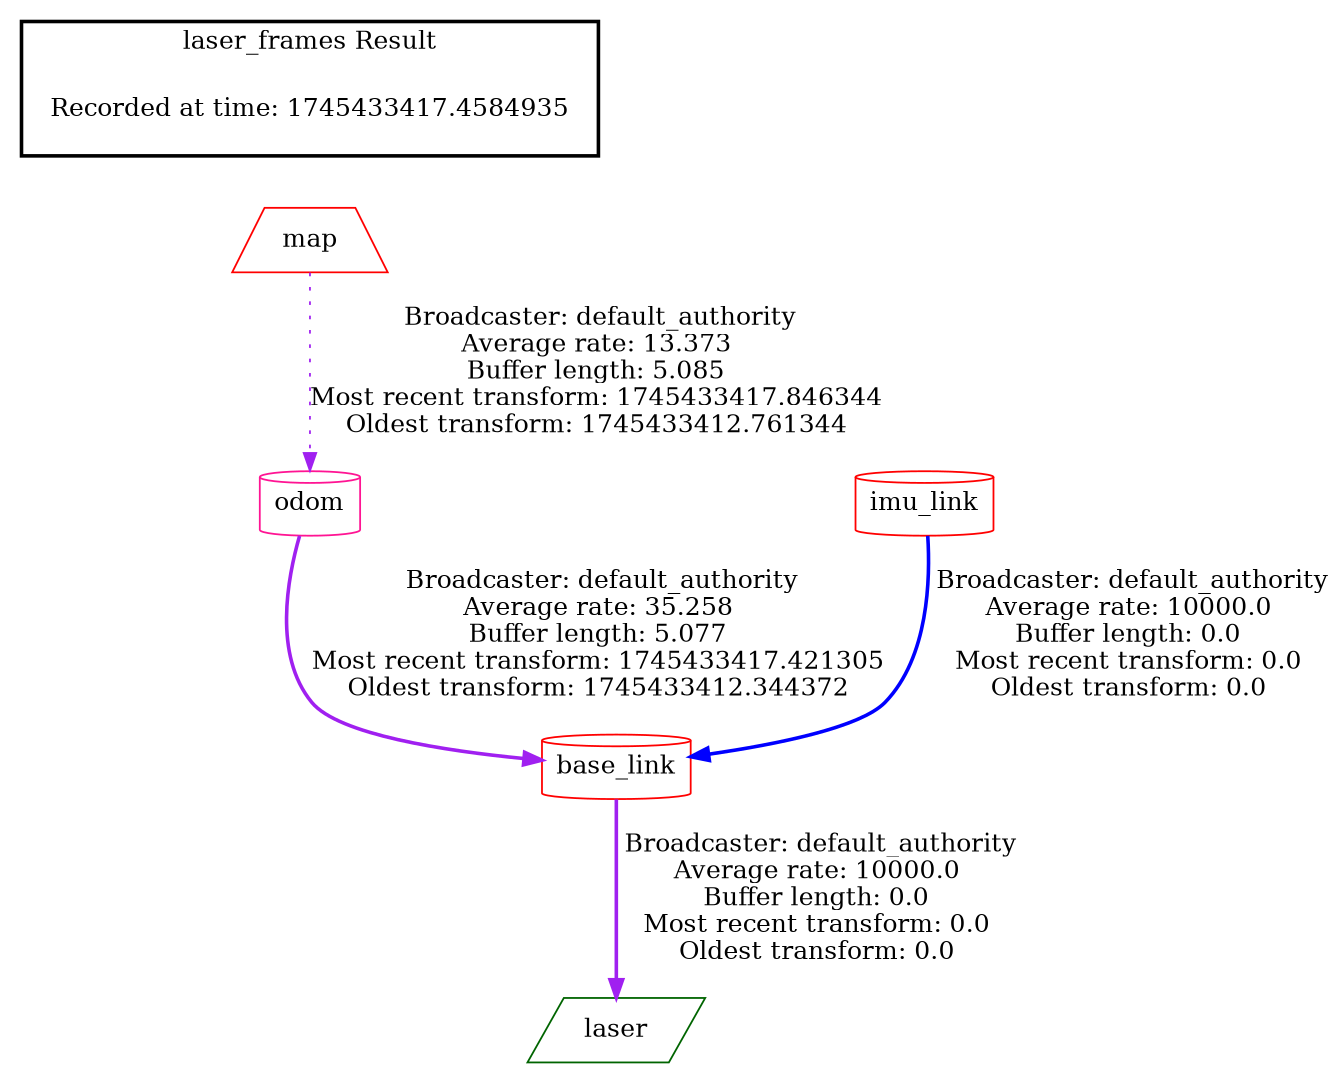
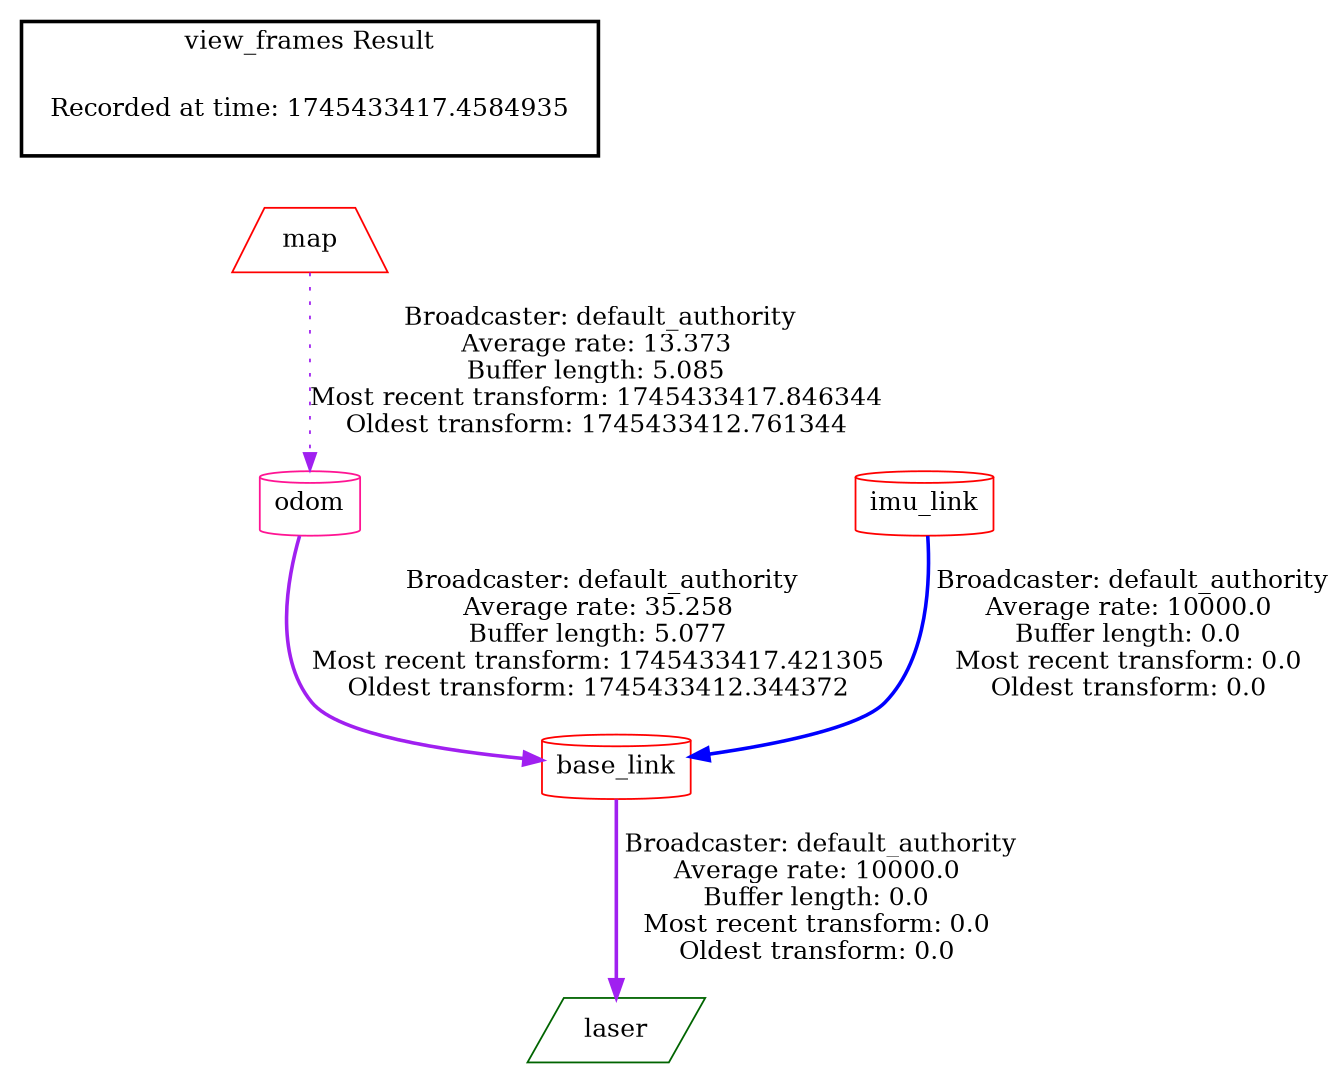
(310, 42) -> (310, 42)
